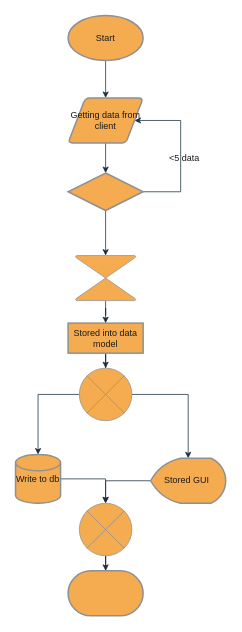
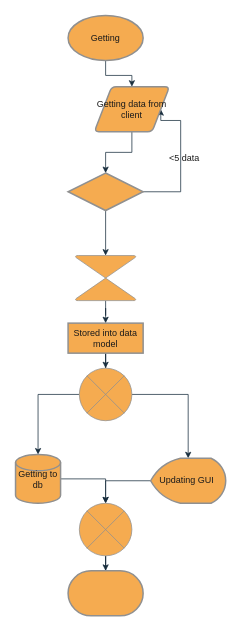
(105, 38) -> (105, 38)
(105, 120) -> (132, 109)
(38, 479) -> (38, 479)
(188, 480) -> (188, 480)
